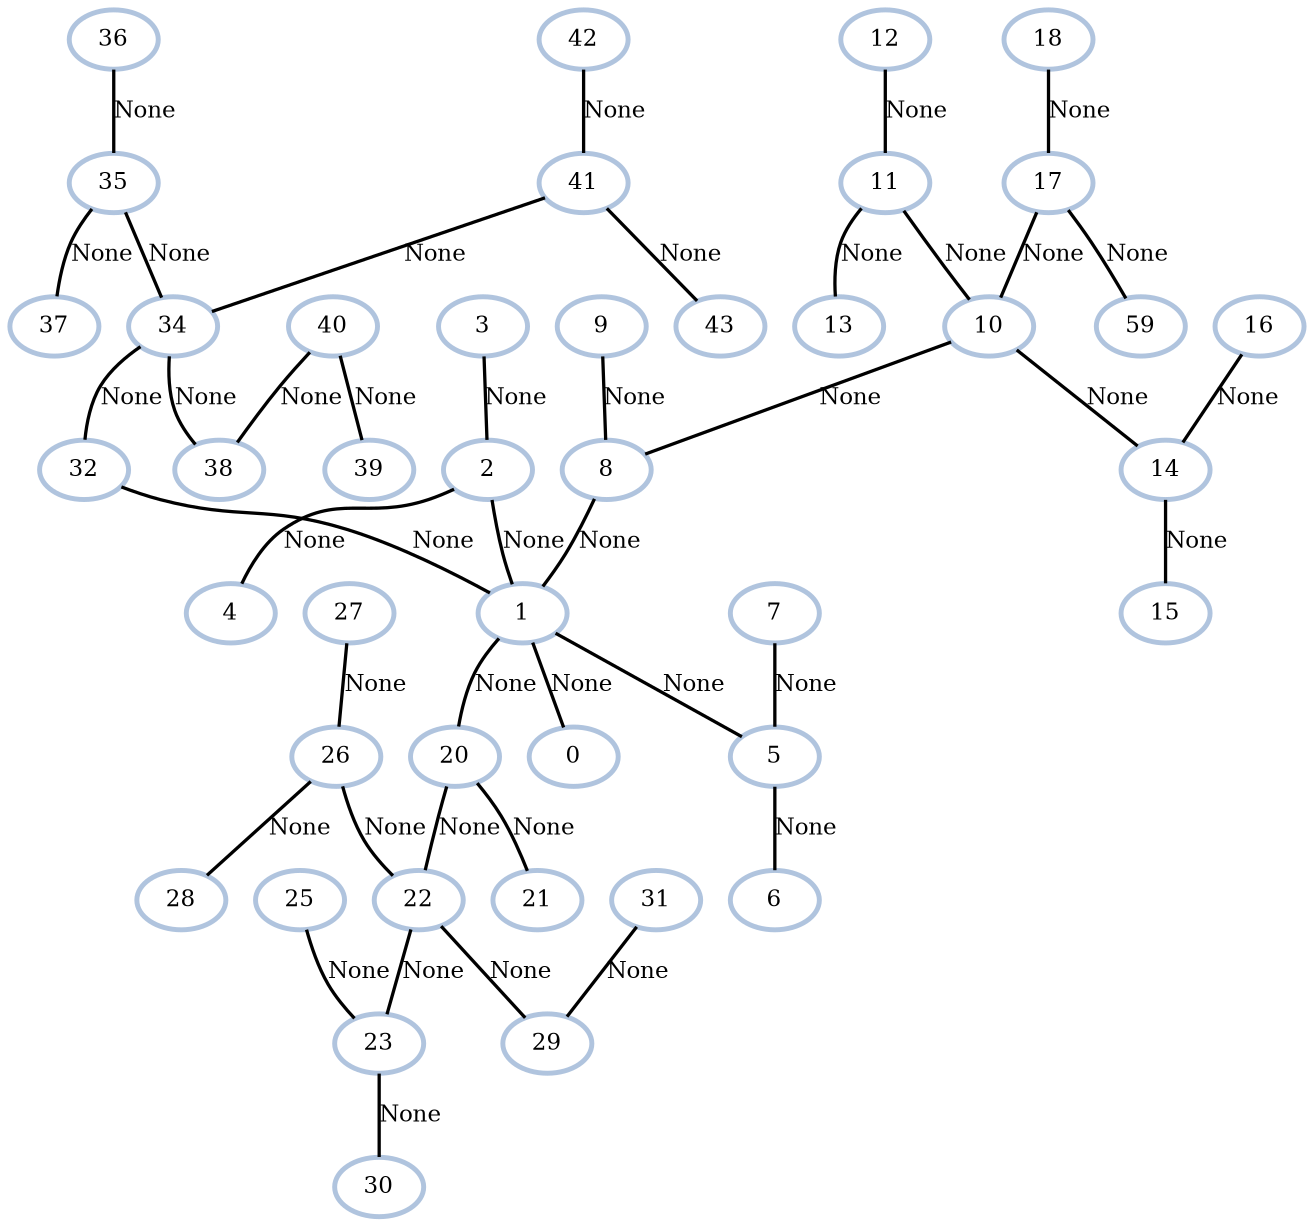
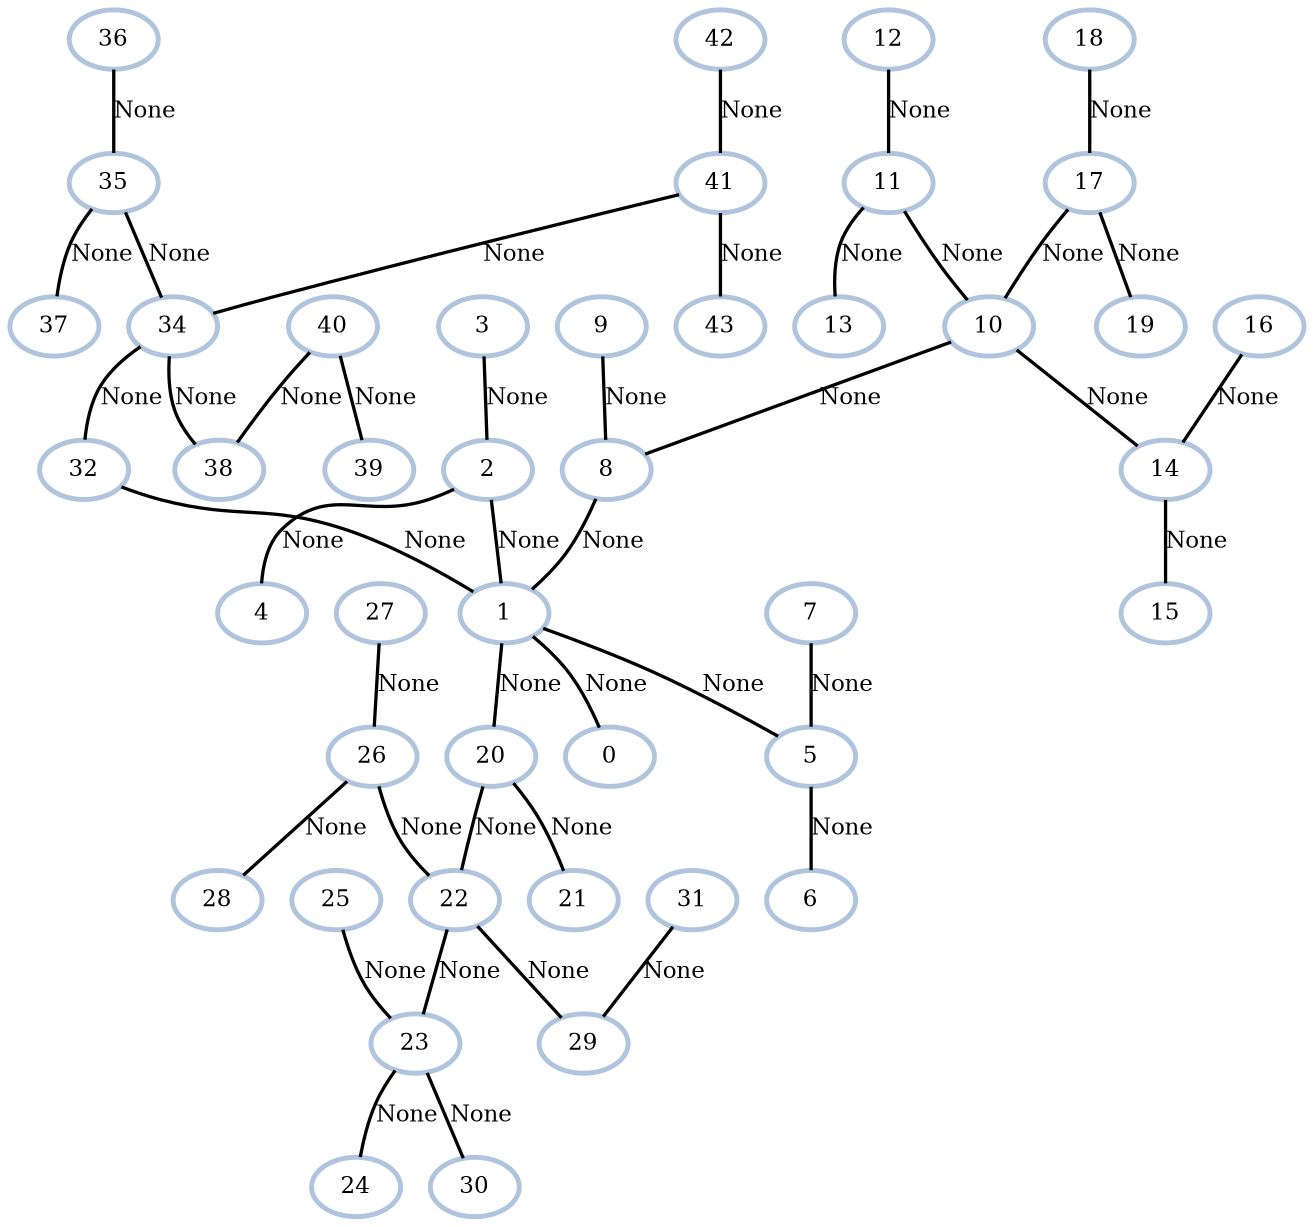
(1141, 326) -> (1141, 326)
none -> (356, 1187)
